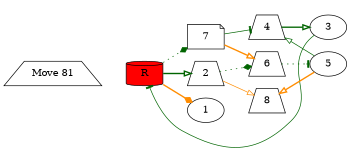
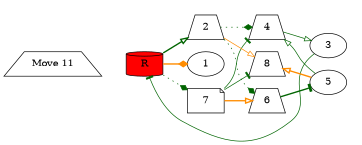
none -> (234, 27)
(295, 27) -> (295, 36)
(294, 64) -> (296, 92)
(53, 74) -> (53, 64)
none -> (235, 83)
